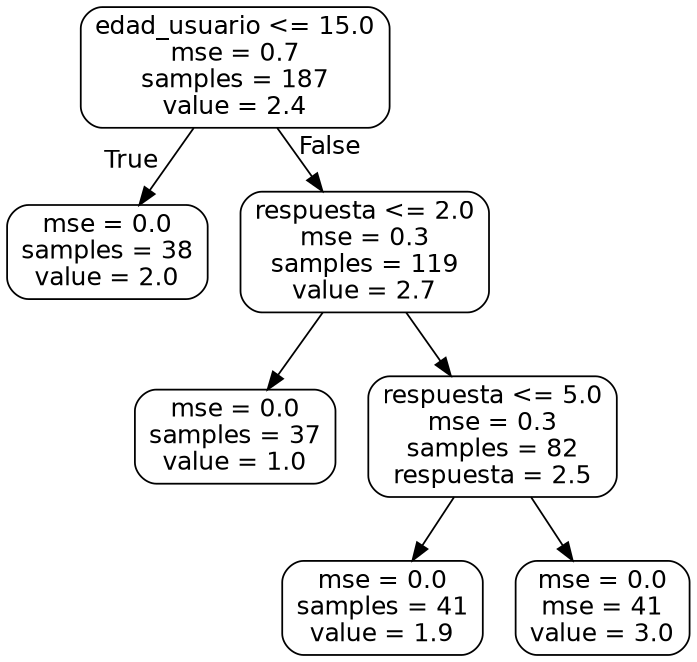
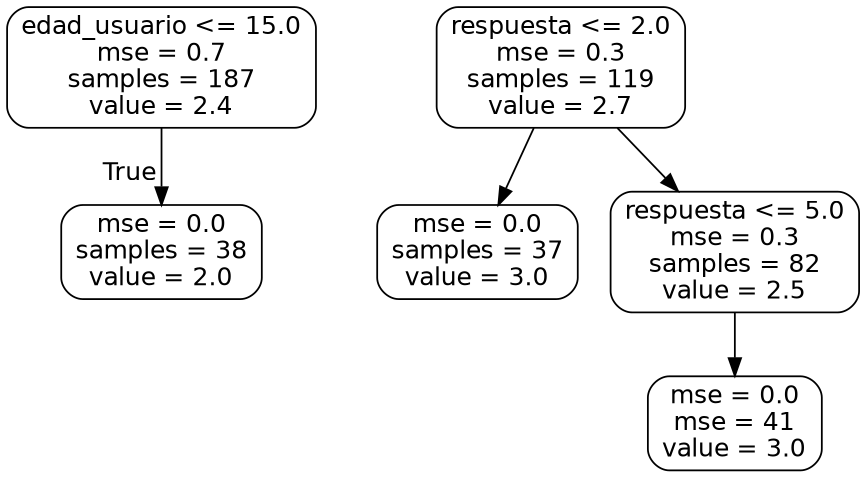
(295, 152) -> none
(235, 437) -> (477, 252)
(493, 437) -> (735, 252)
(383, 608) -> none
